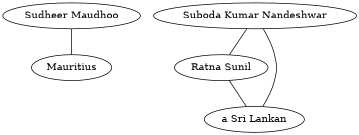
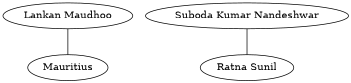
(72, 16) -> (68, 16)
(254, 119) -> none
